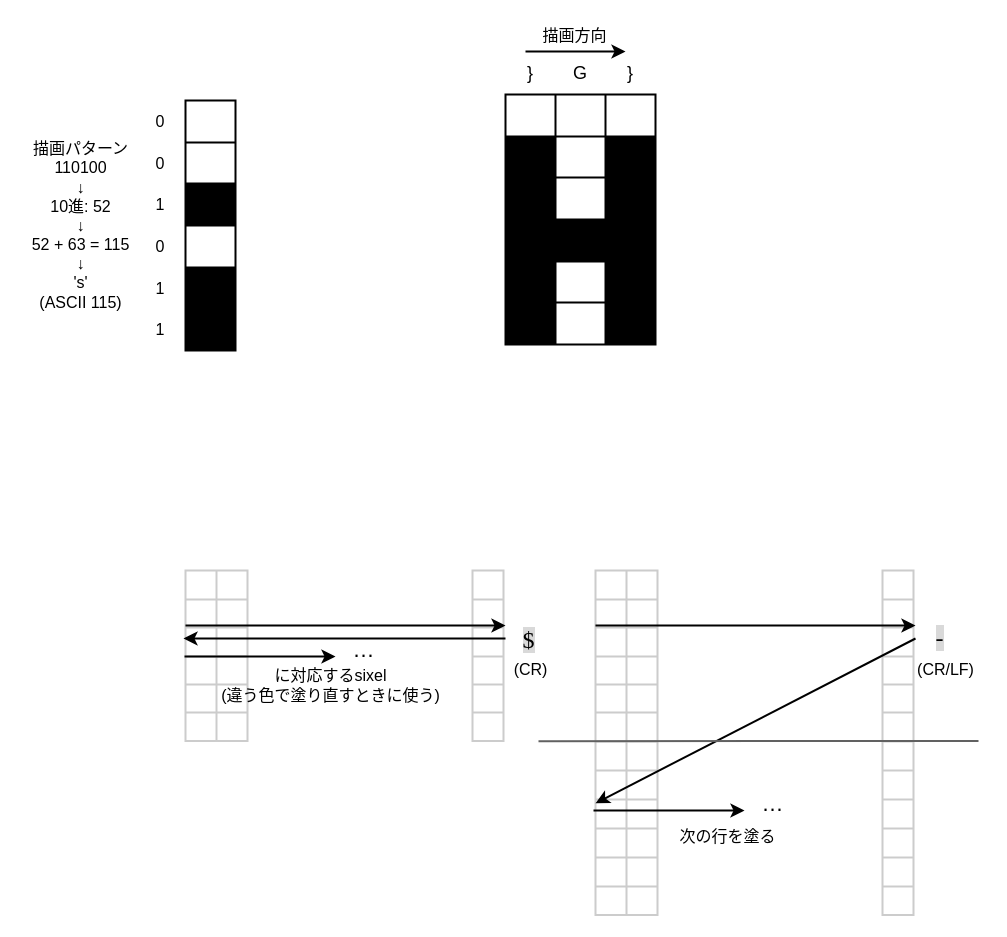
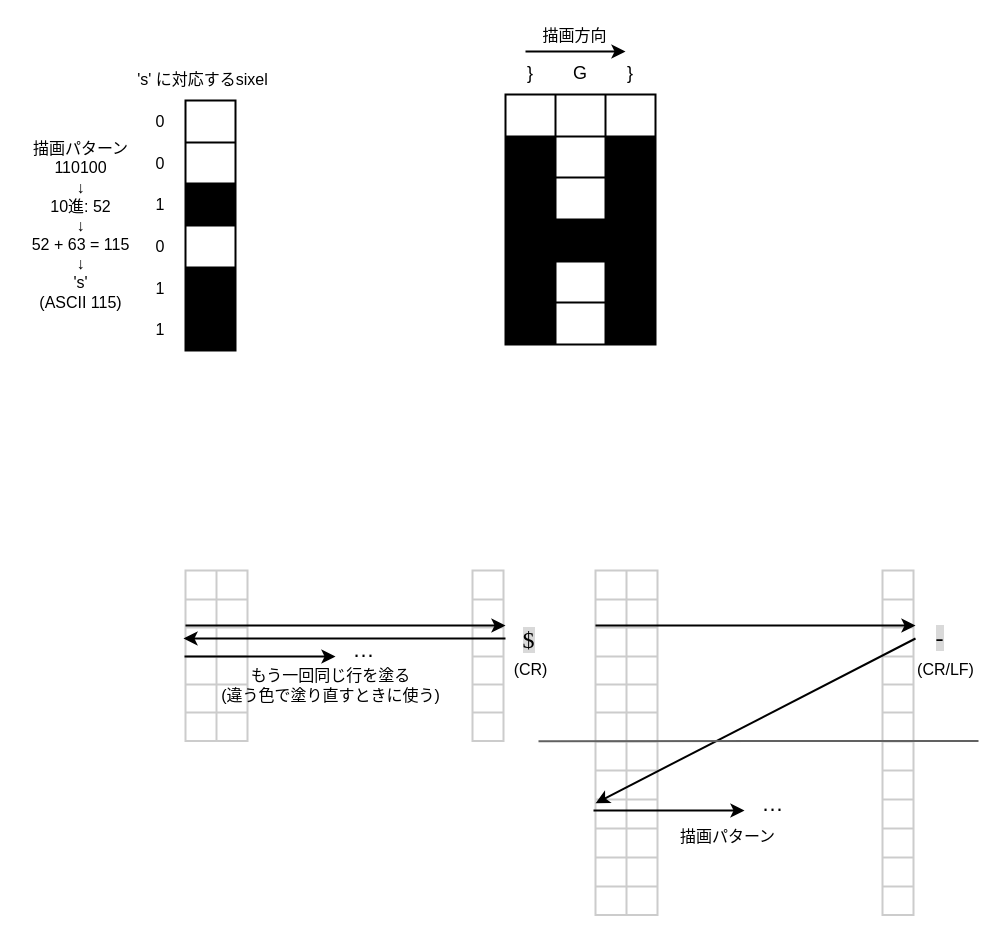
none -> (203, 80)
(331, 686) -> (331, 686)
(728, 837) -> (728, 837)
